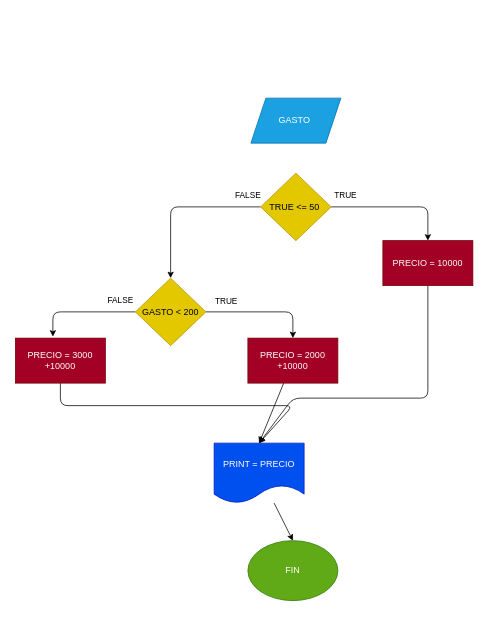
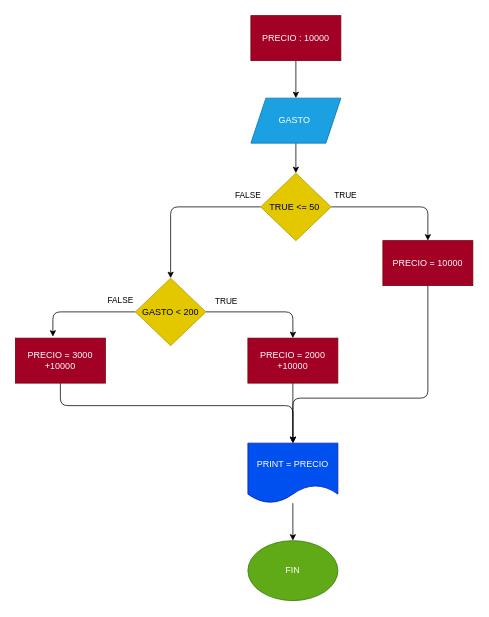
none -> (296, 38)
none -> (296, 91)
none -> (296, 166)
(259, 473) -> (293, 473)
